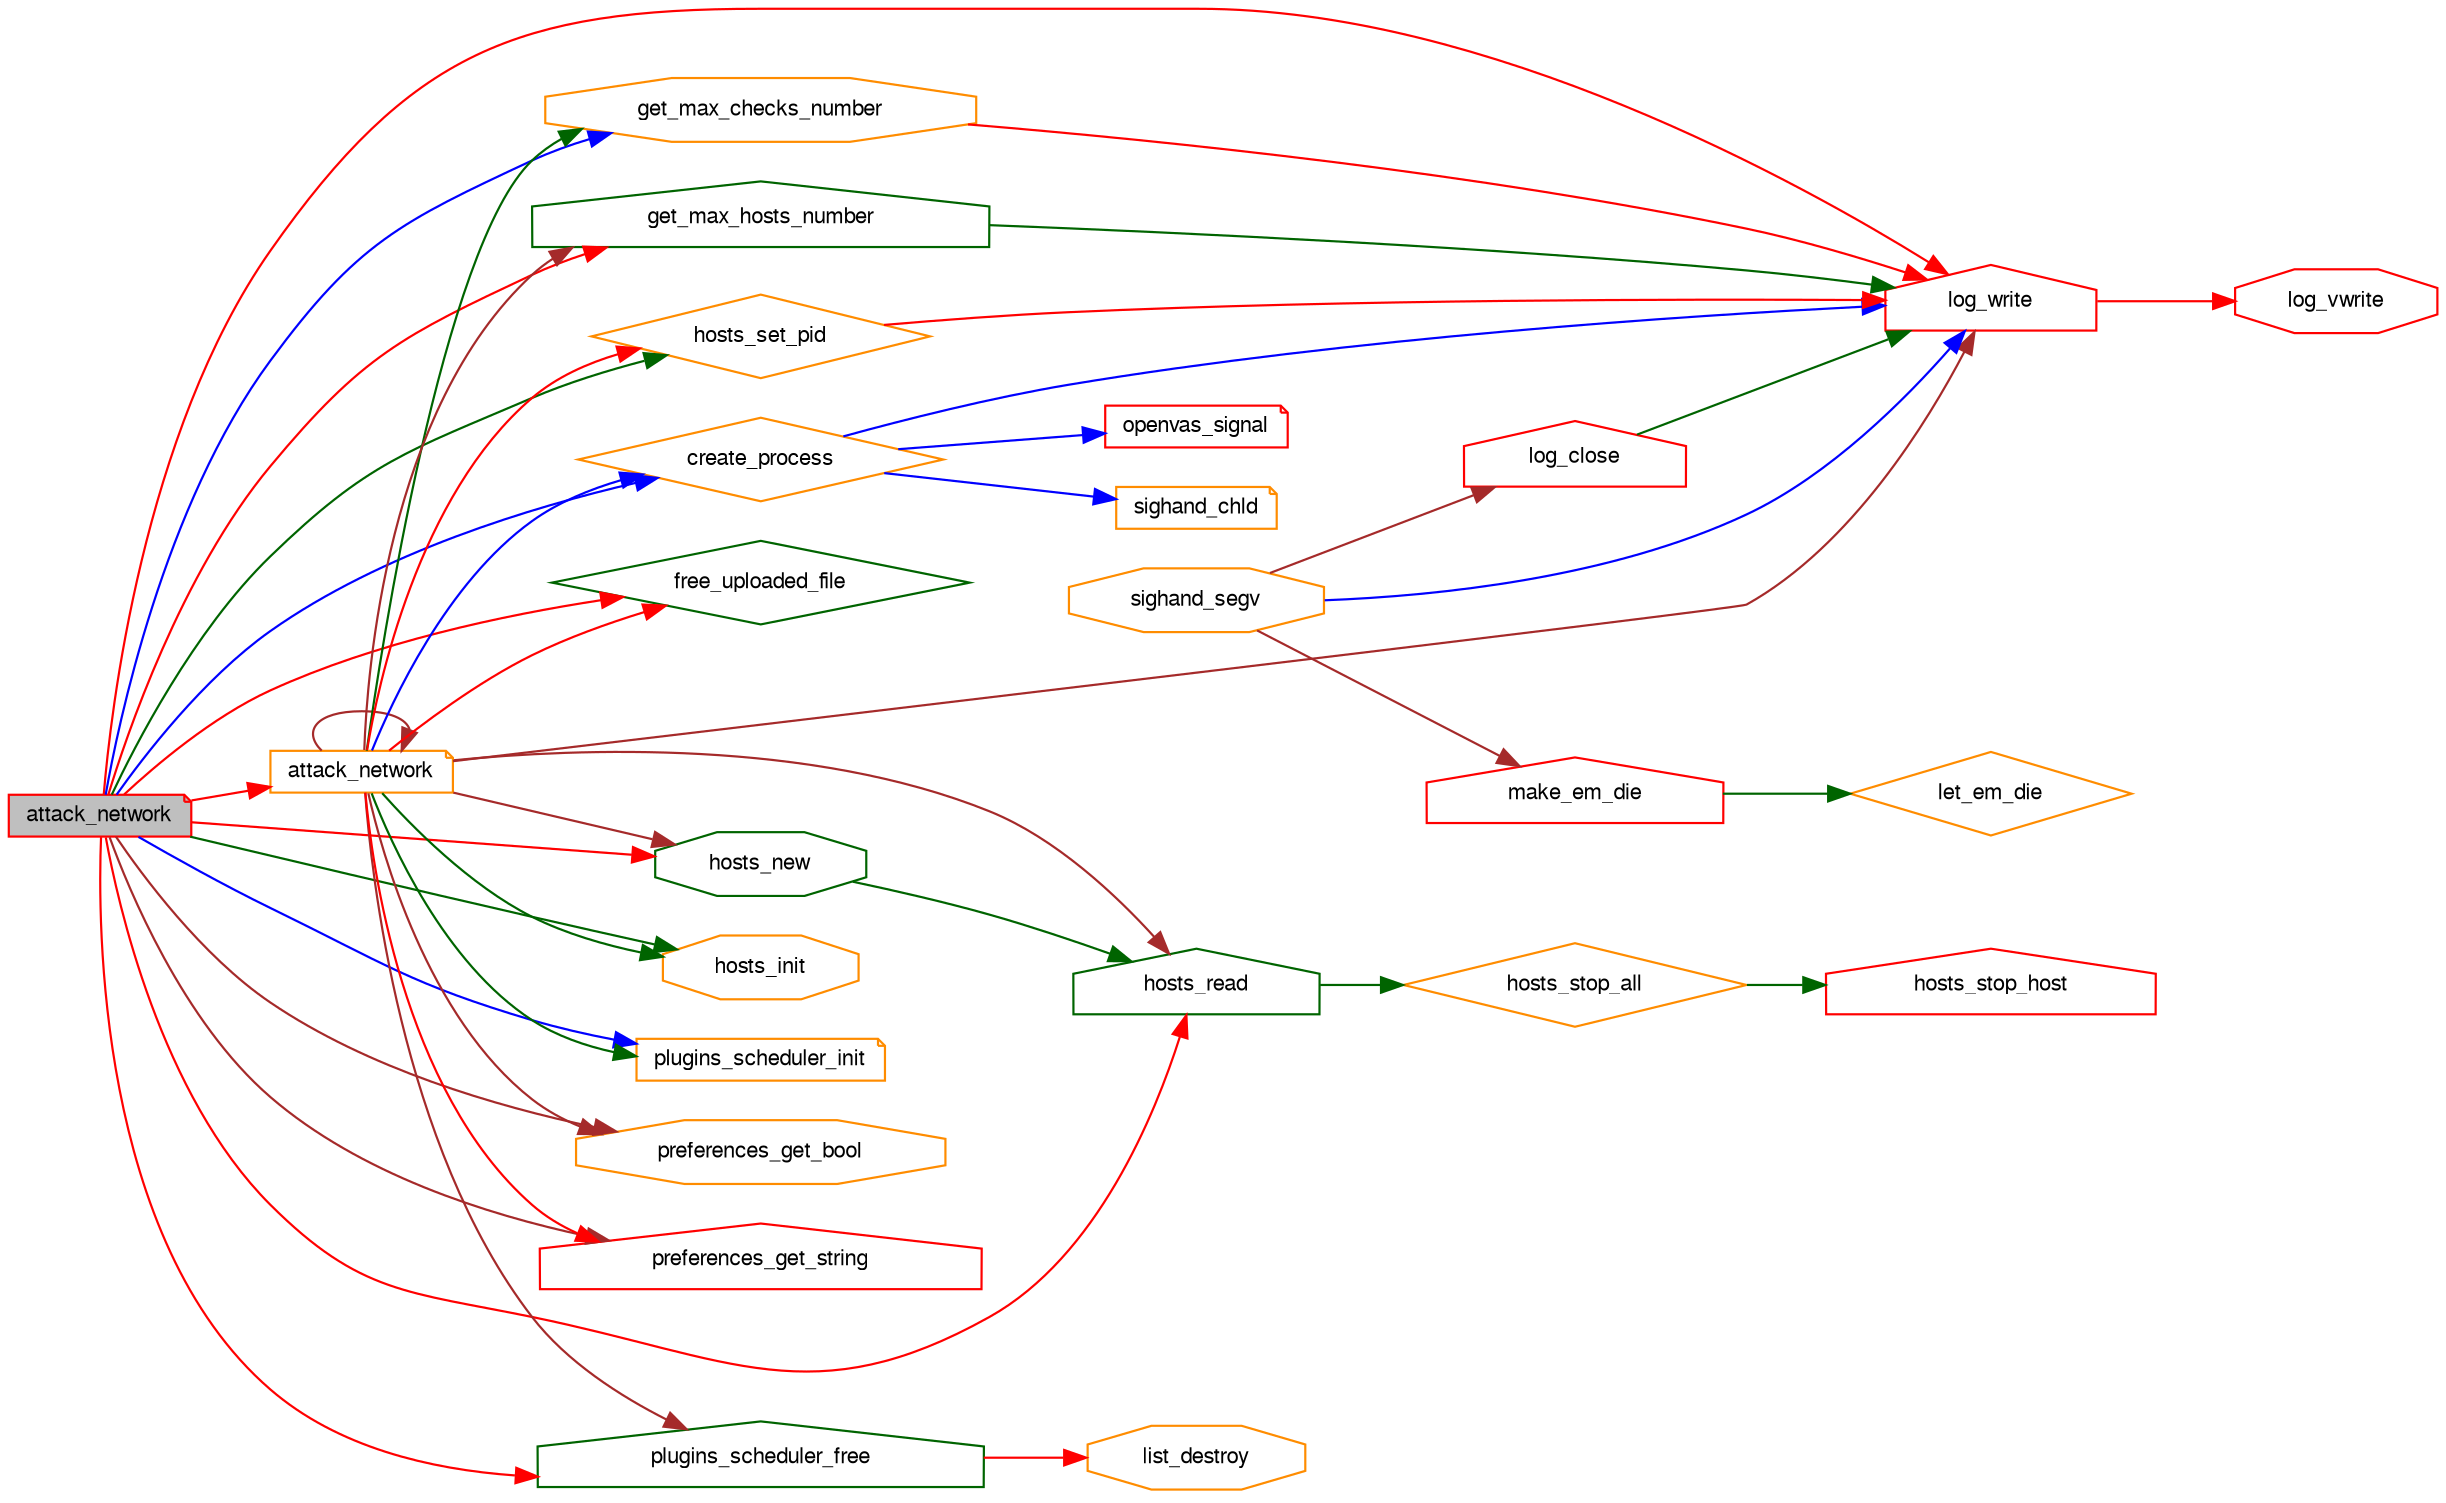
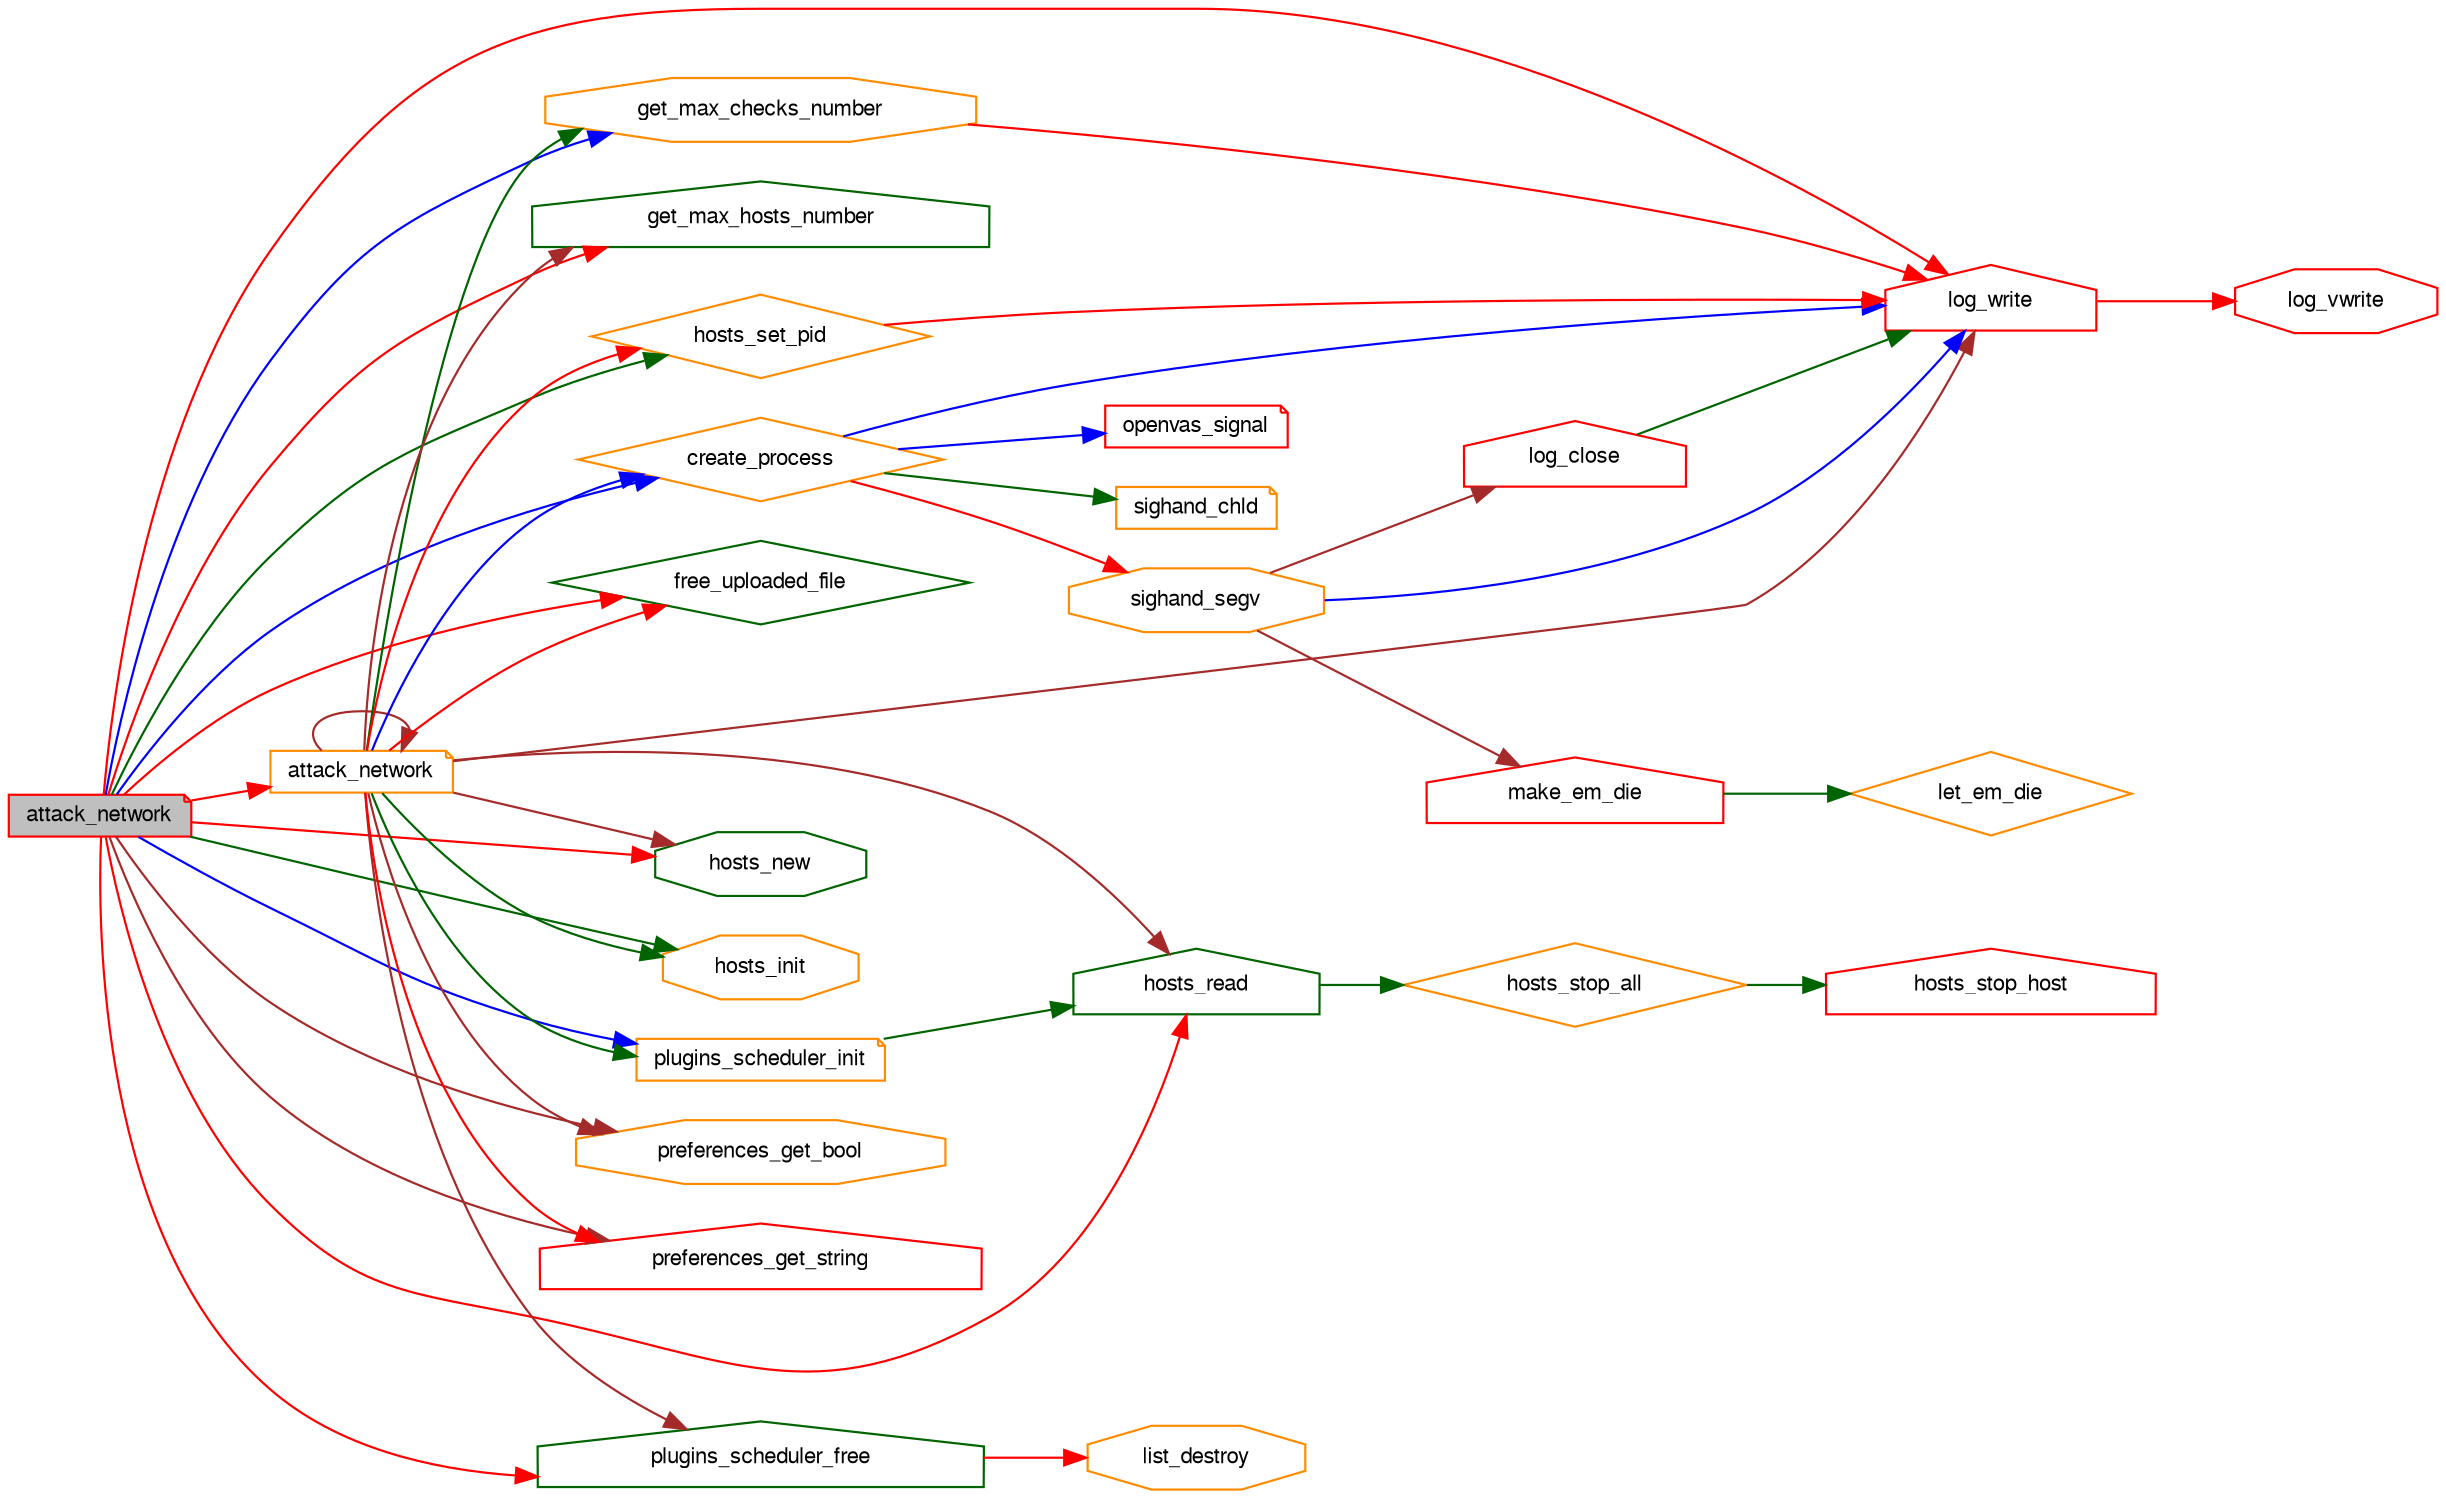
(1431, 247) -> none
(989, 485) -> (989, 485)
none -> (979, 518)
(983, 913) -> (968, 1024)
